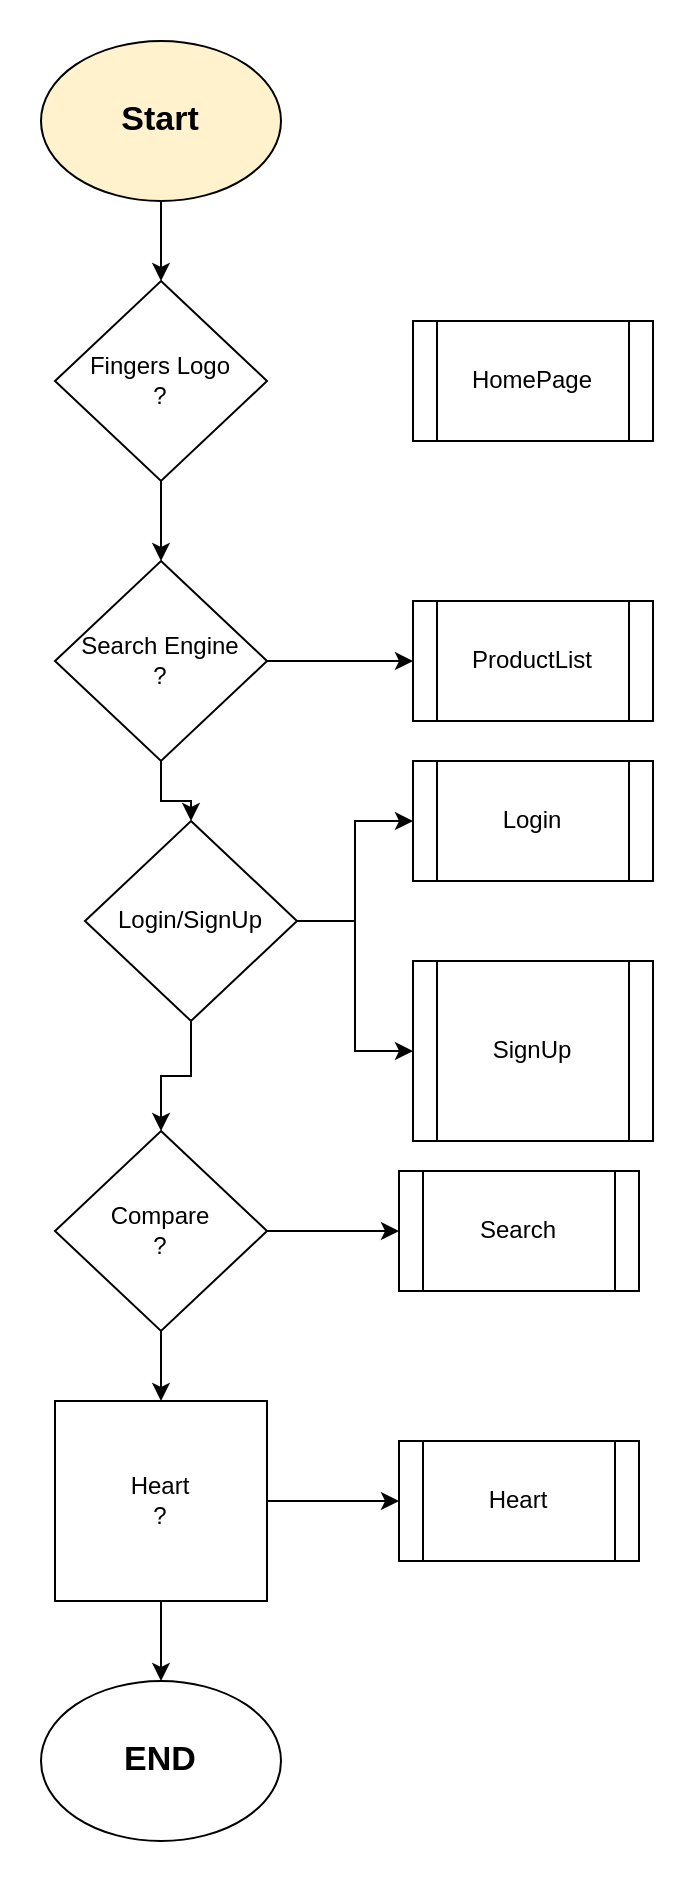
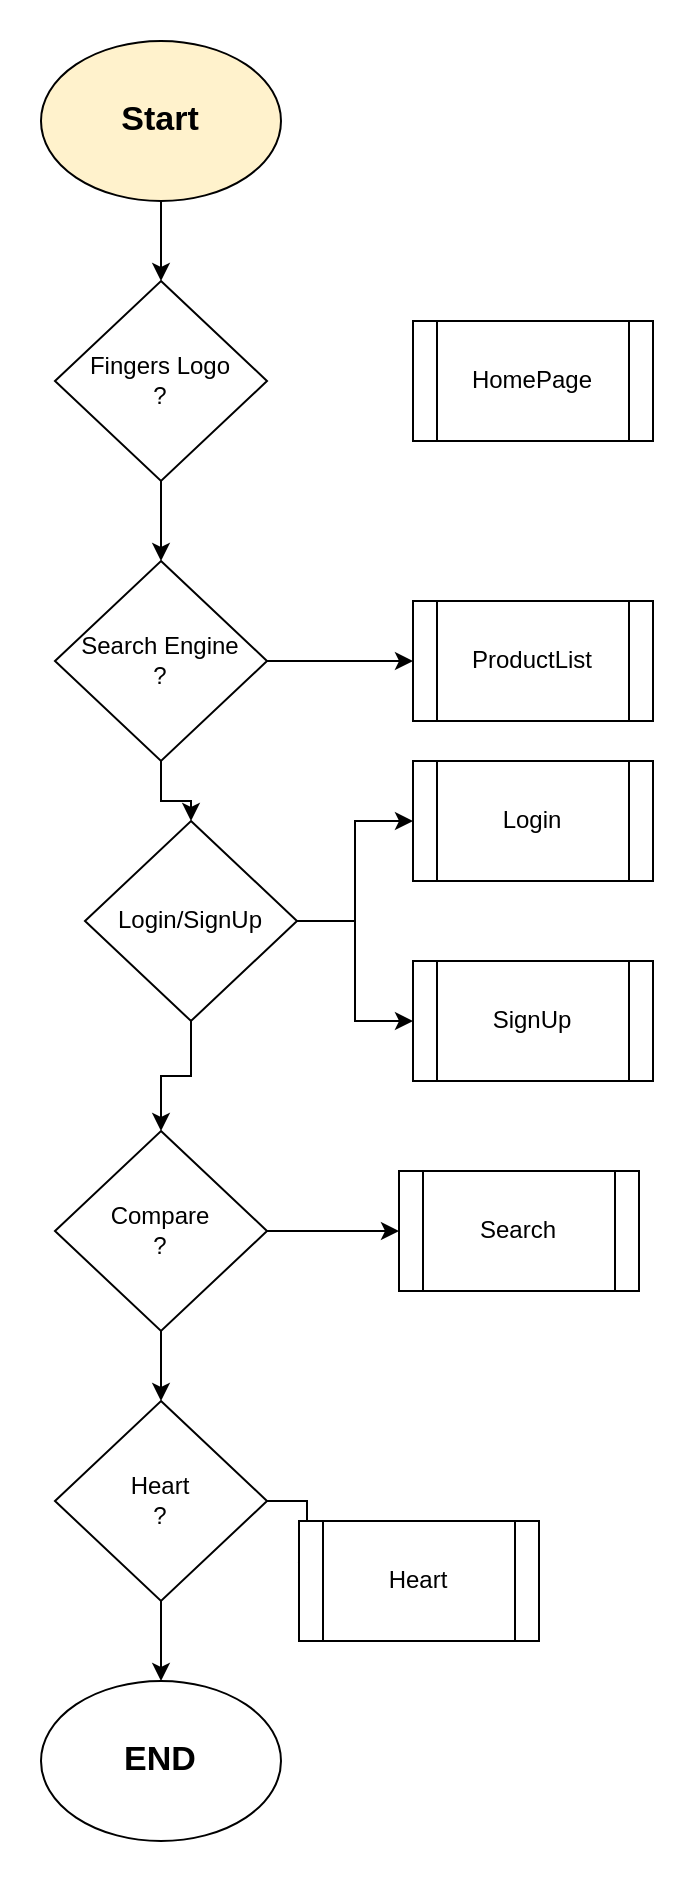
(533, 1051) -> (533, 1021)
(161, 1501) -> (161, 1501)
(519, 1501) -> (419, 1581)
